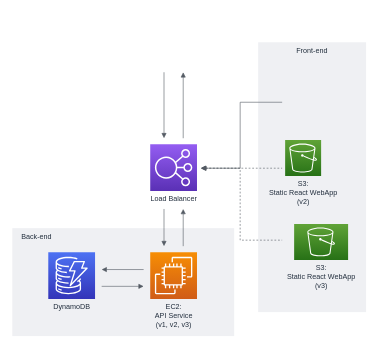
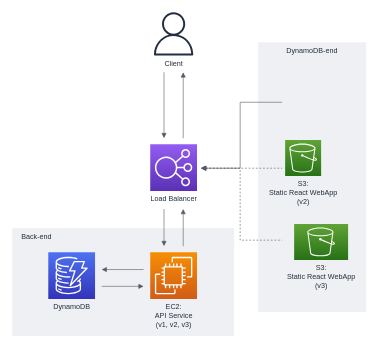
none -> (174, 34)
(312, 50) -> (312, 50)
